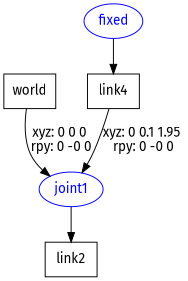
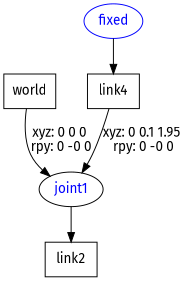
(71, 189) -> (71, 189)
